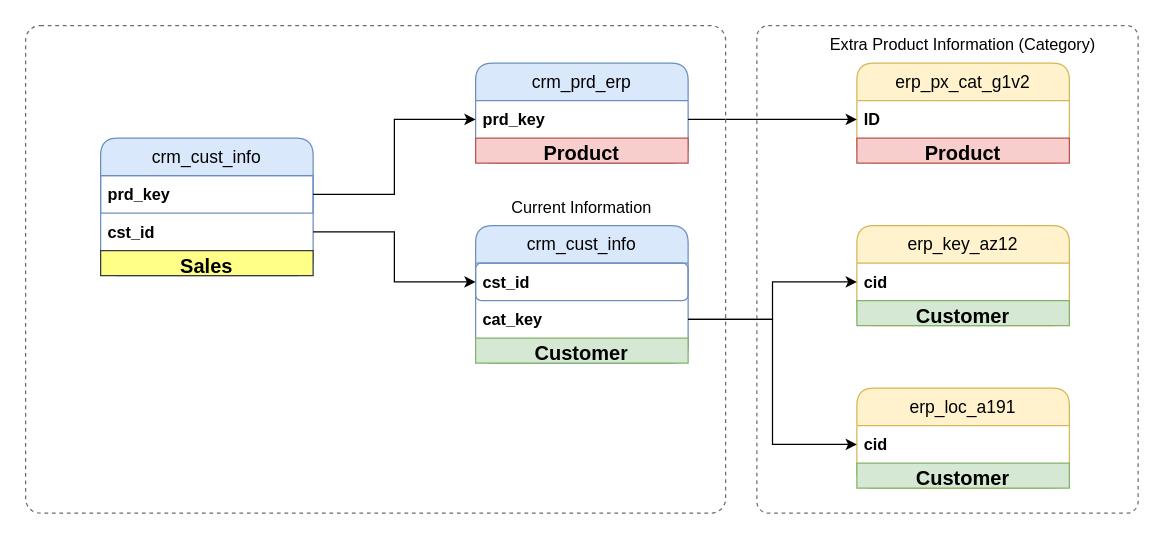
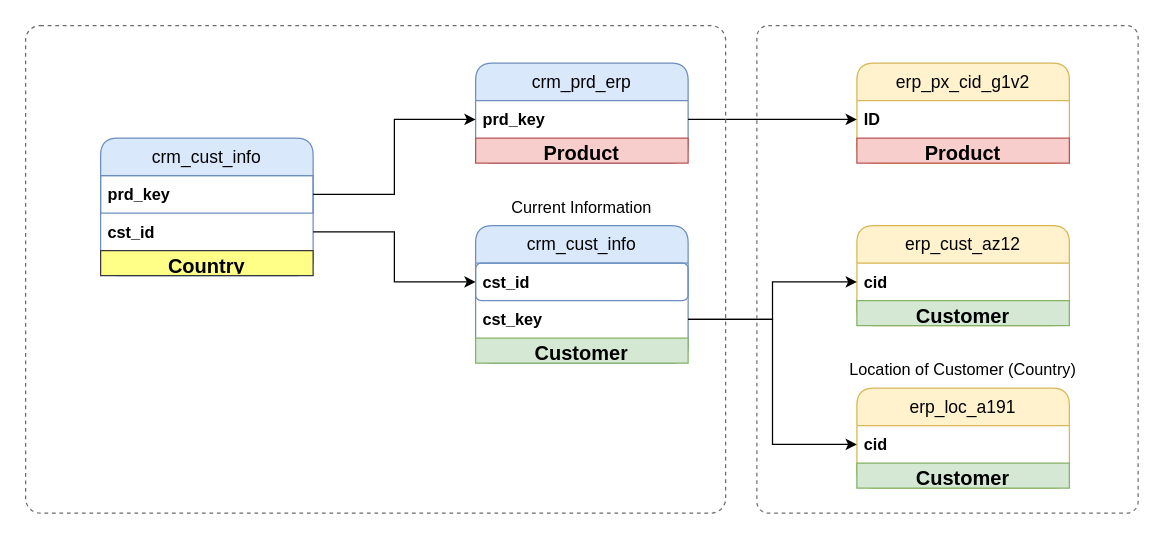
(963, 44) -> none
(963, 82) -> (963, 82)
(963, 244) -> (963, 244)
(207, 263) -> (207, 263)
(513, 319) -> (513, 319)
none -> (963, 369)
